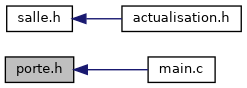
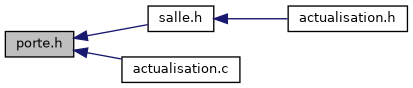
none -> (117, 30)
(182, 70) -> (181, 70)
